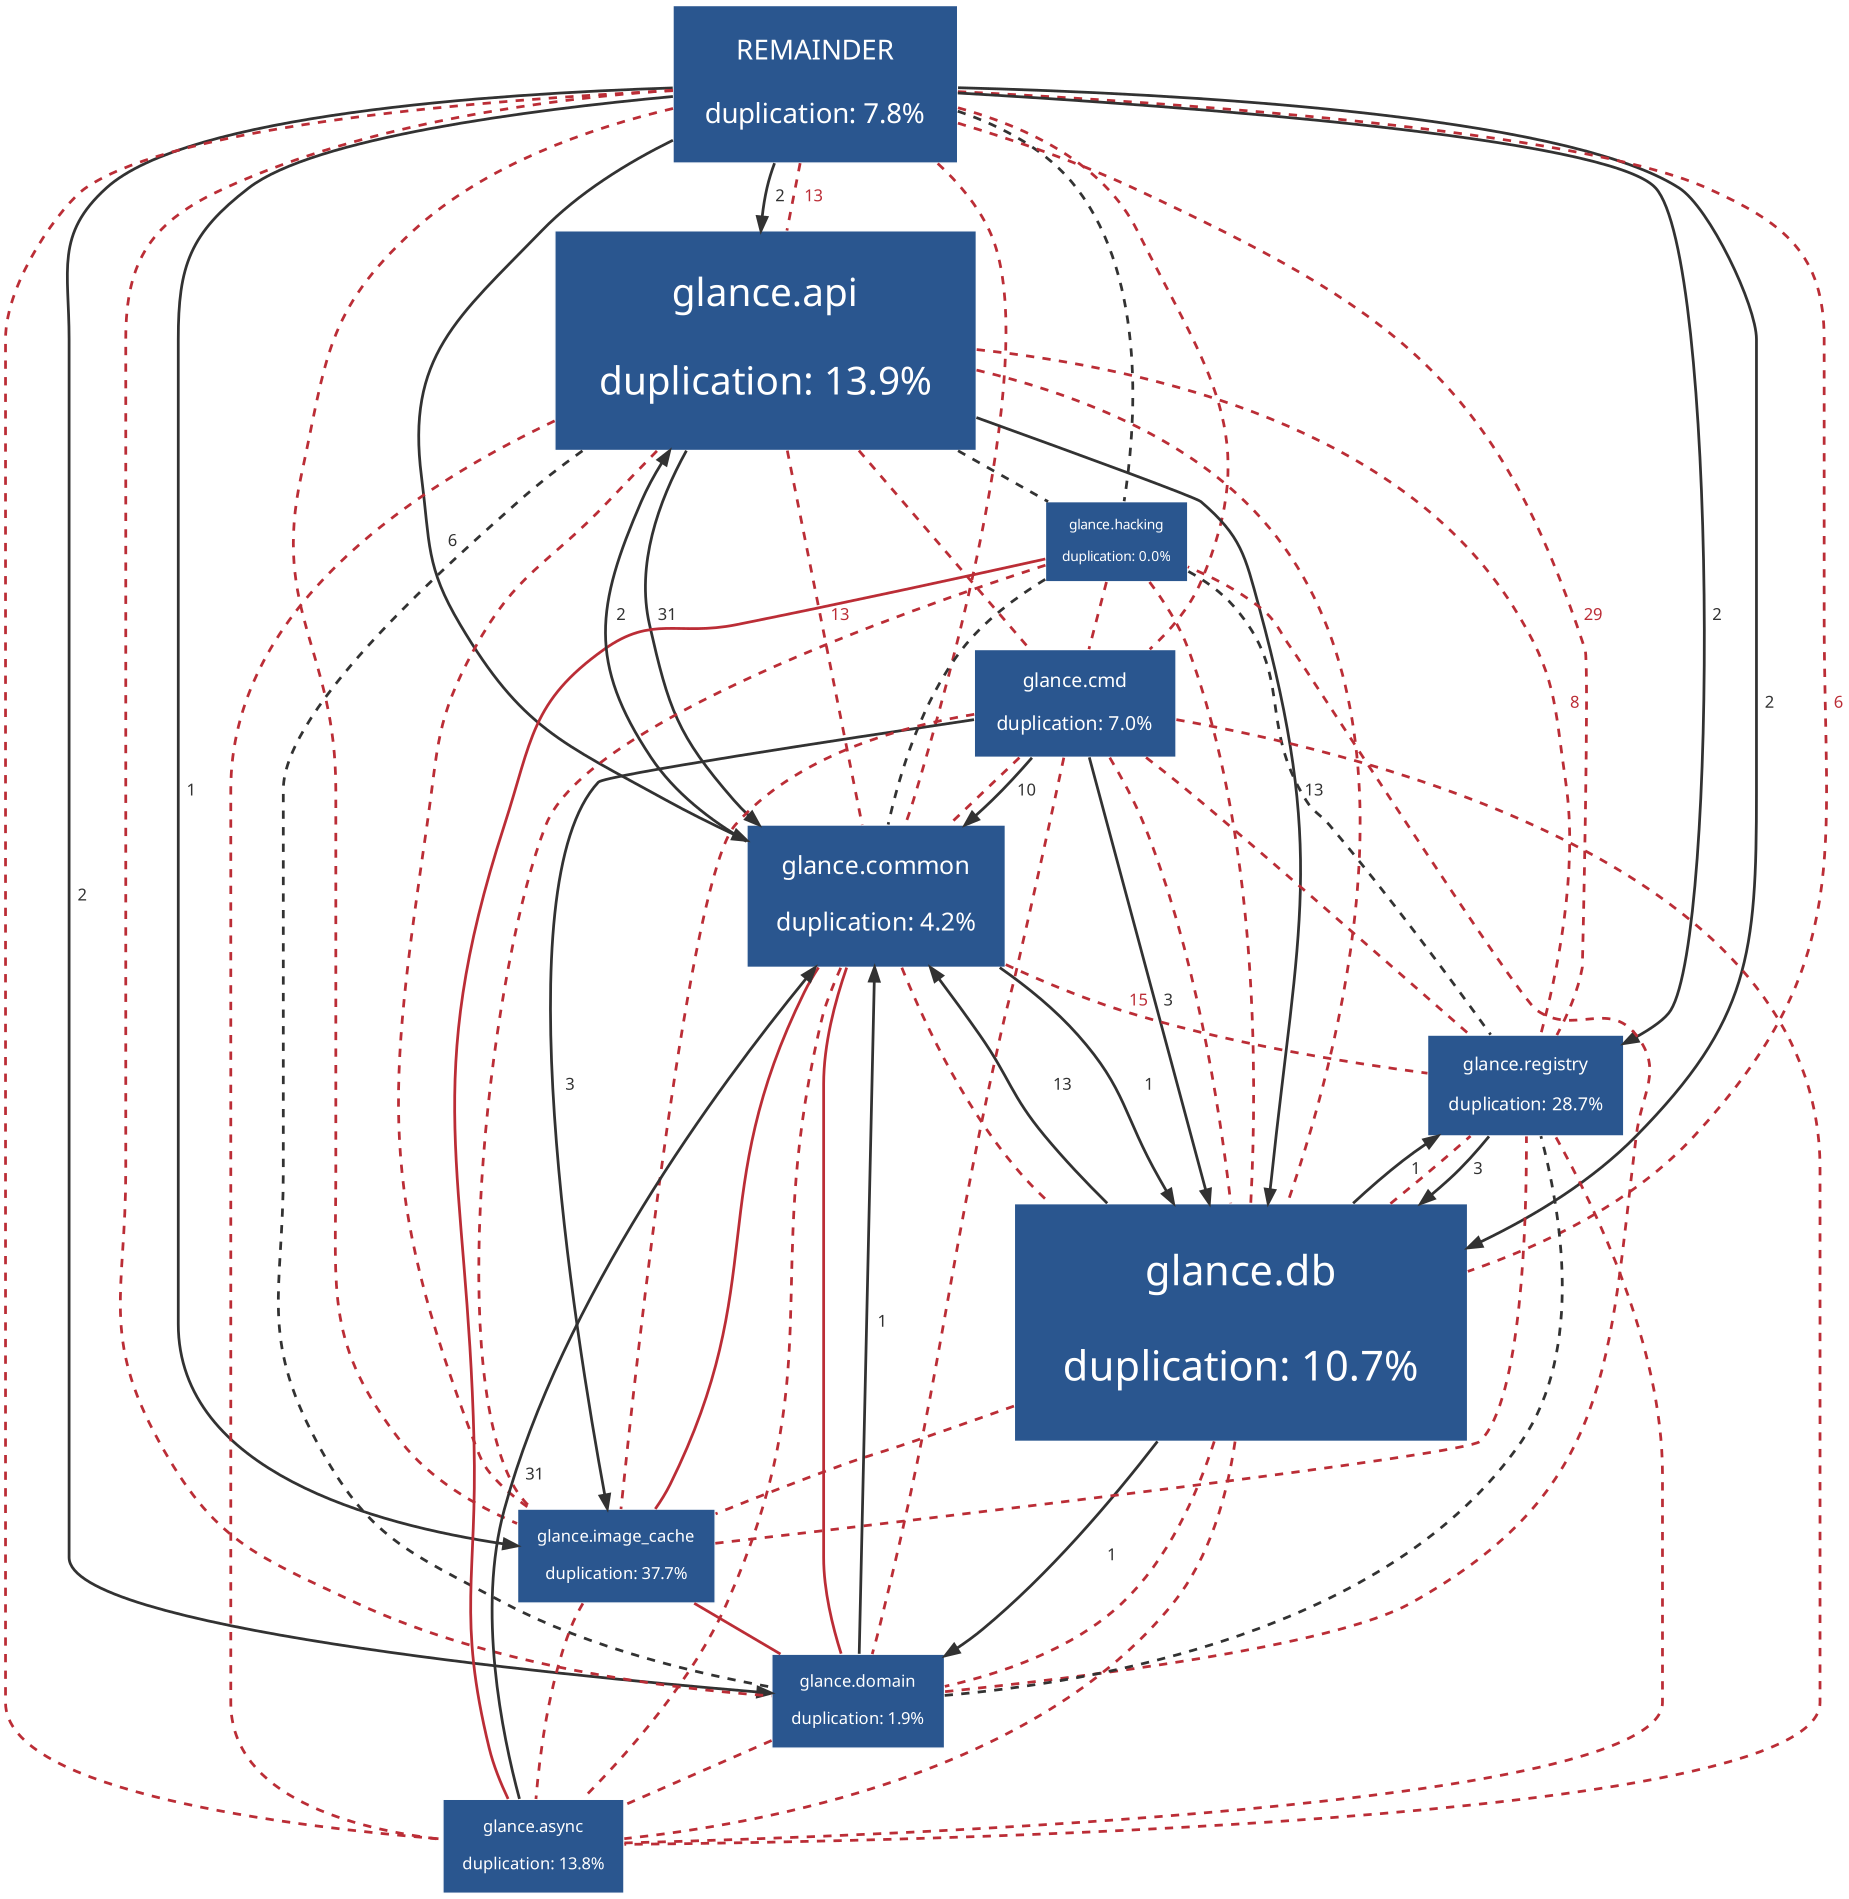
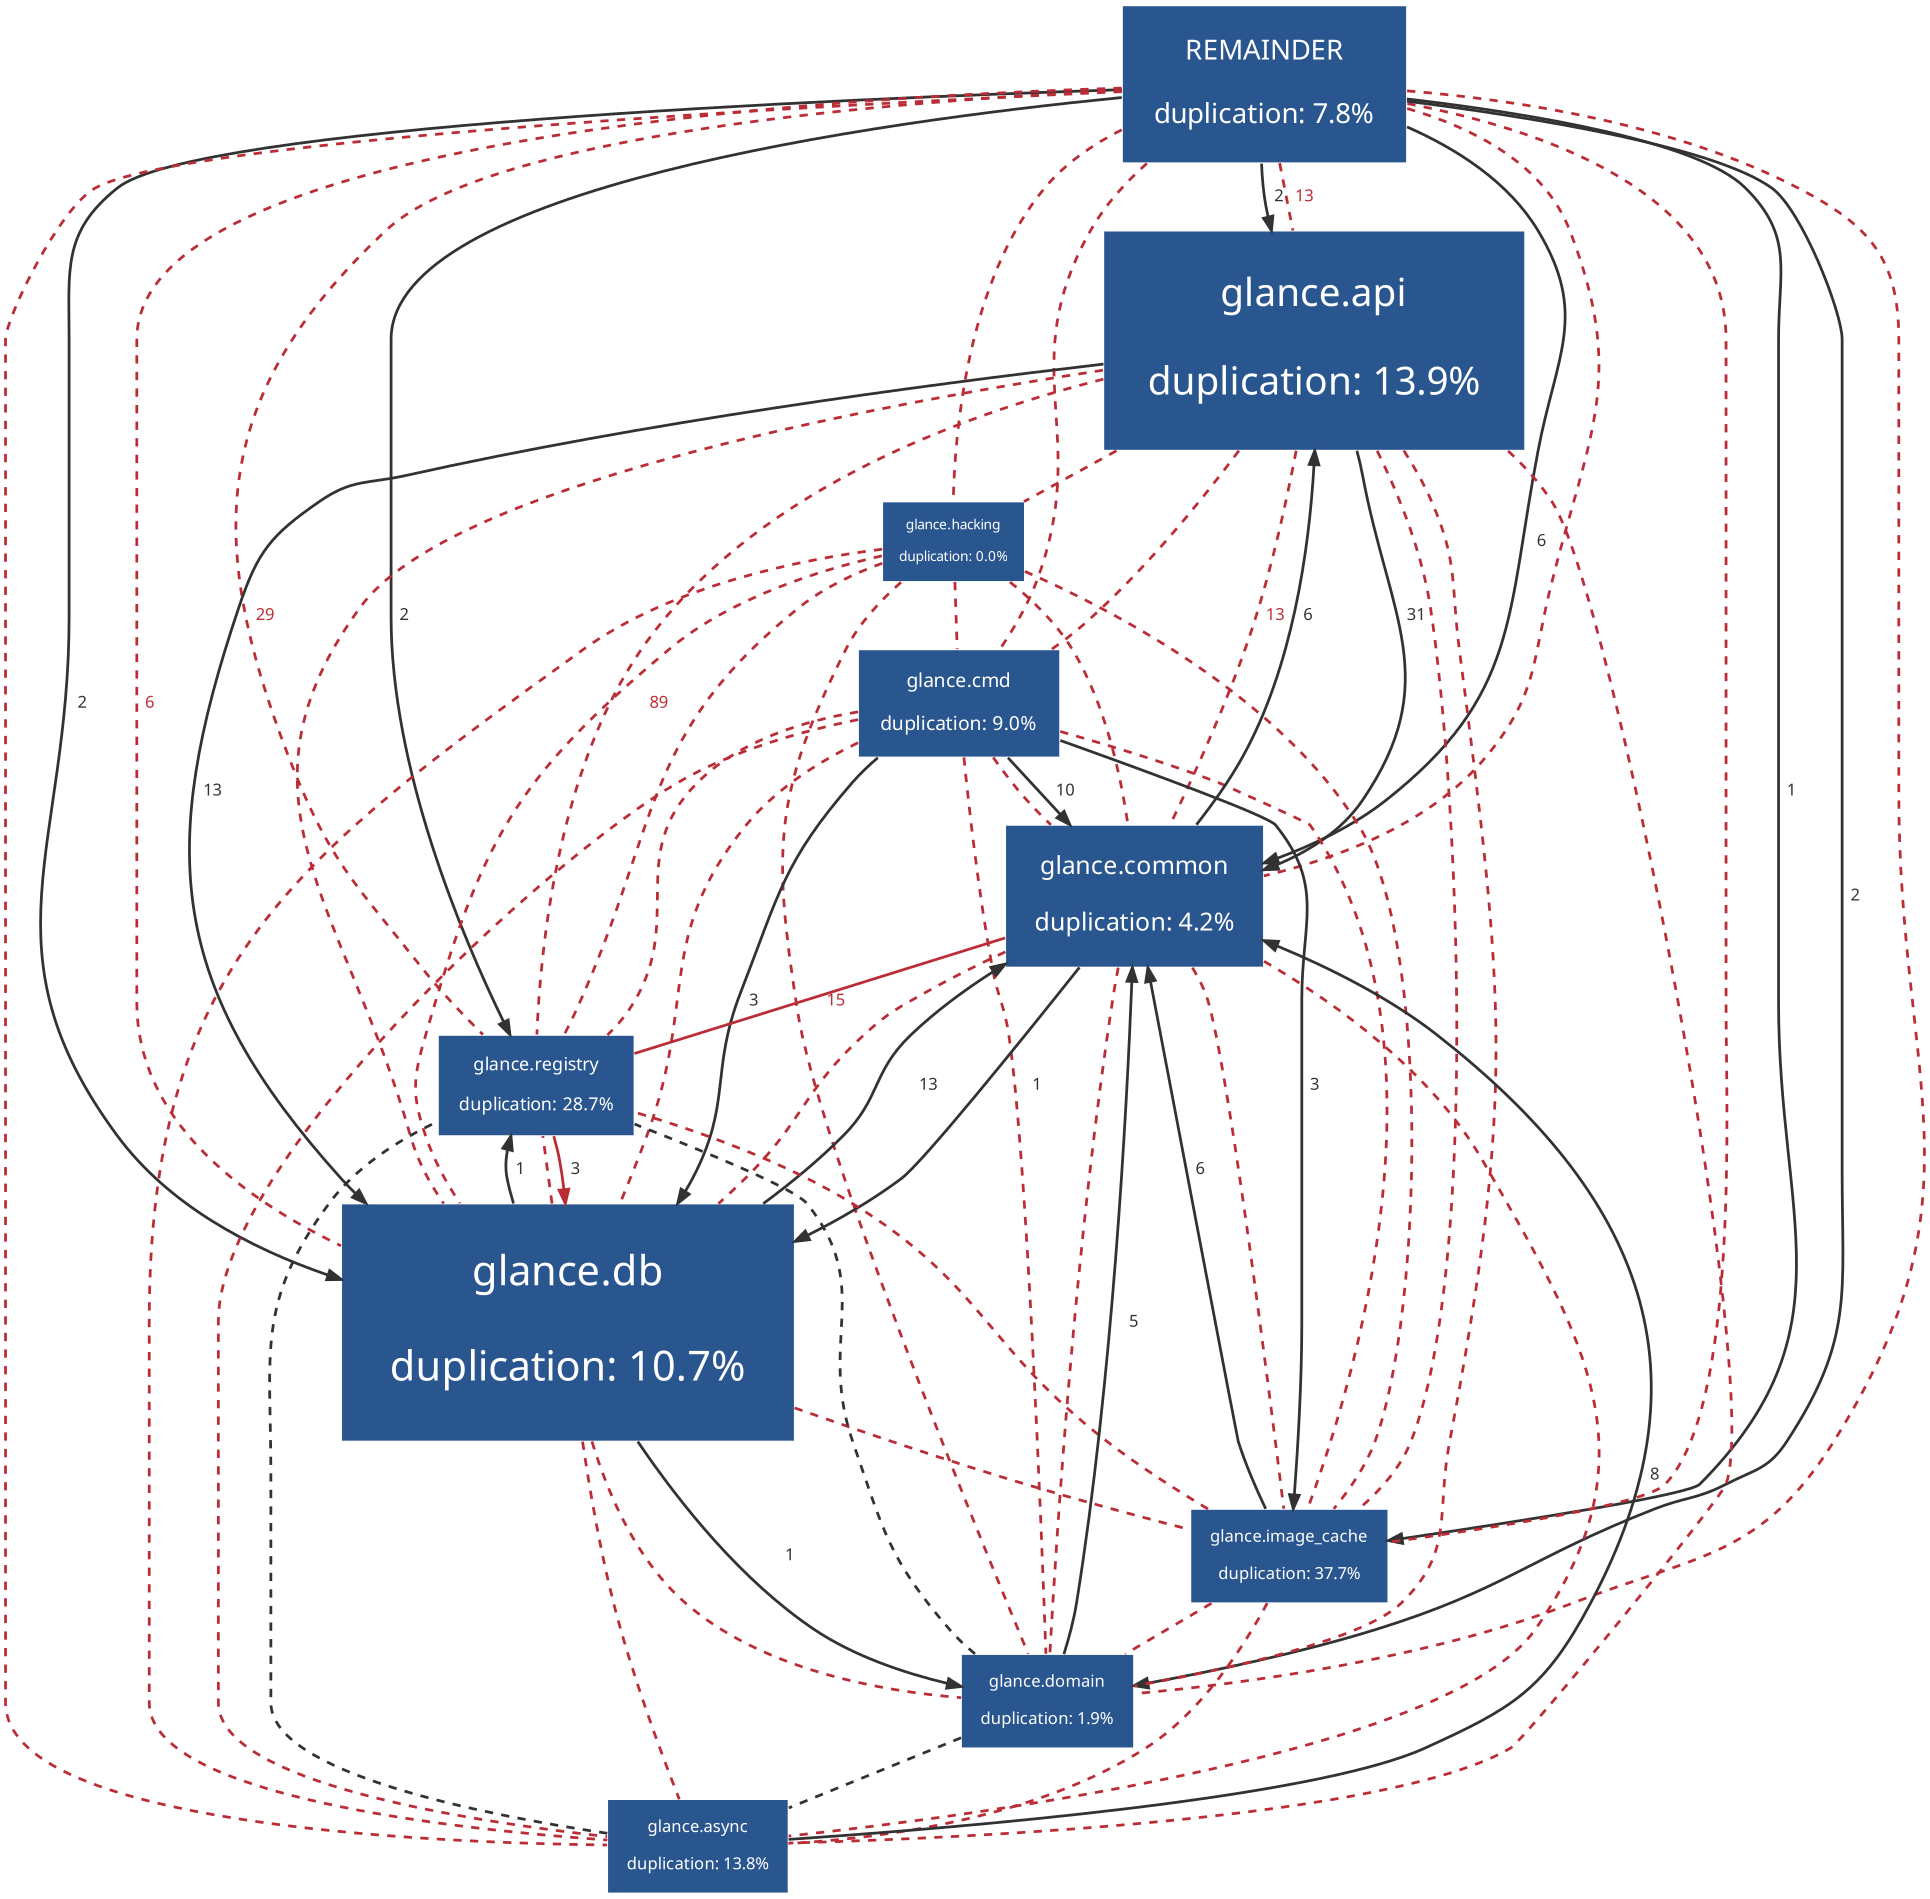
(1116, 269) -> (989, 291)
(1003, 476) -> (1070, 476)
(617, 616) -> (1304, 616)
(936, 690) -> (1093, 691)
(1075, 703) -> (959, 703)
(1571, 703) -> (655, 703)
(1316, 812) -> (672, 760)
(465, 982) -> (170, 1130)
(1223, 1037) -> (820, 996)
(283, 1156) -> (1493, 1133)
(1462, 1167) -> (560, 1162)
(737, 1238) -> (1248, 1236)
none -> (1201, 1247)
(1622, 1254) -> (826, 1119)
(824, 1310) -> (1076, 1310)
(878, 1323) -> (1130, 1323)
(531, 1475) -> (1651, 1475)
(737, 1629) -> (1168, 1629)
(698, 1773) -> (875, 1773)
(1446, 1784) -> (271, 1565)
